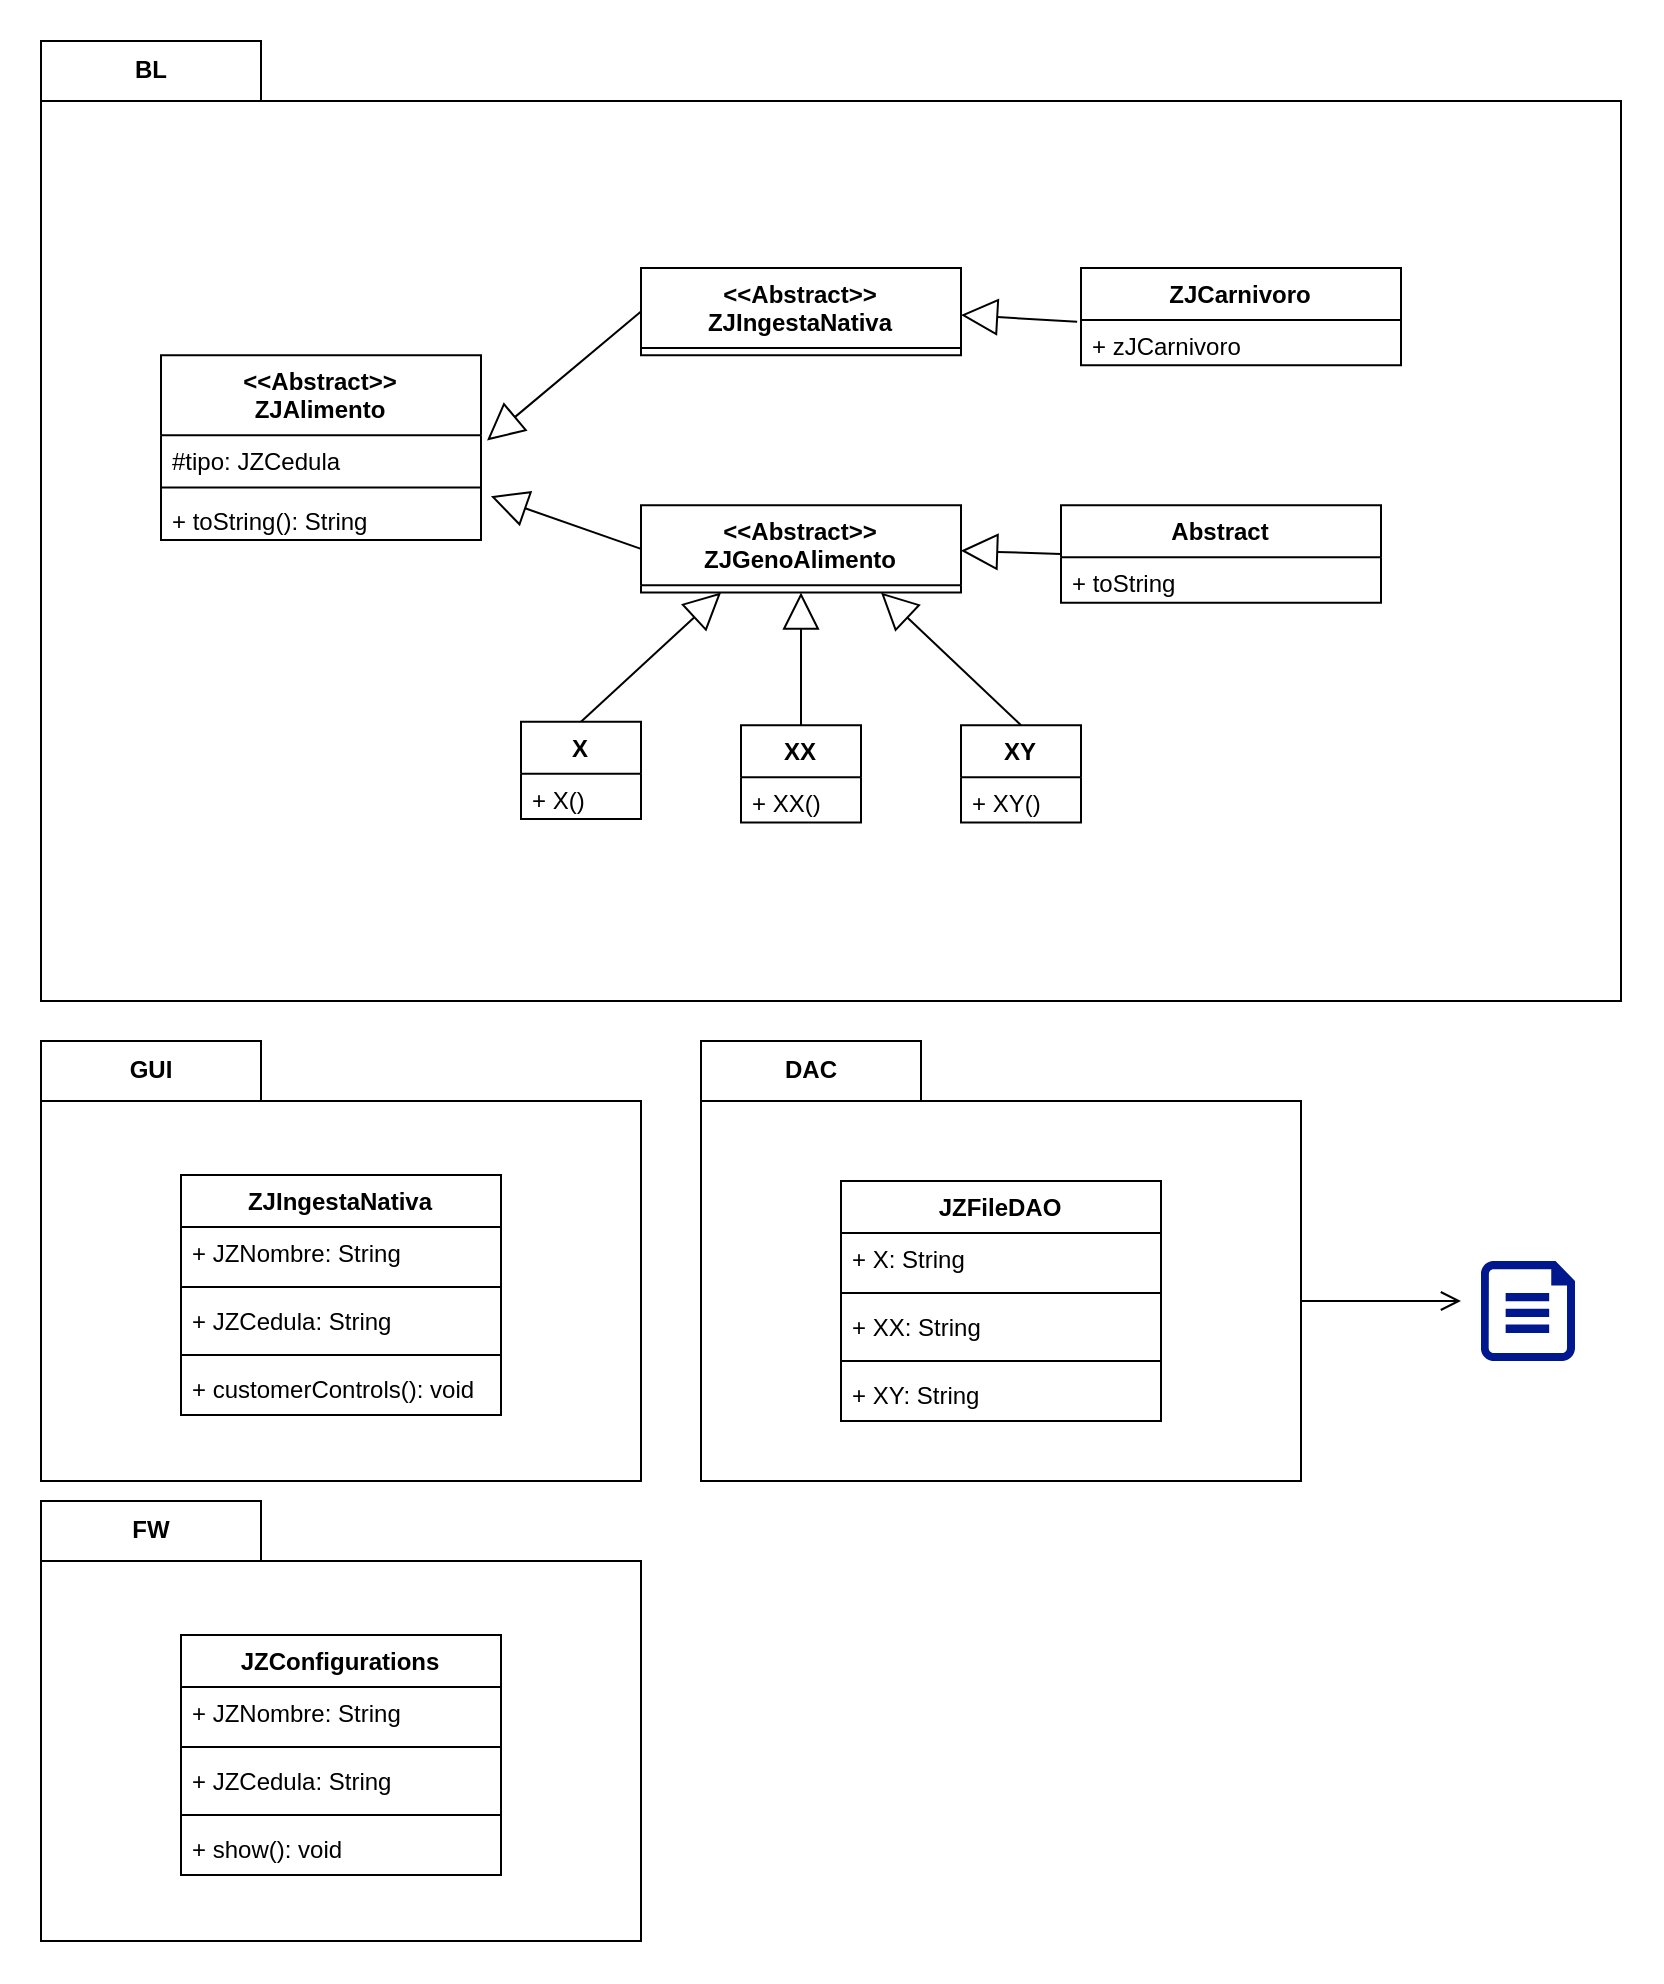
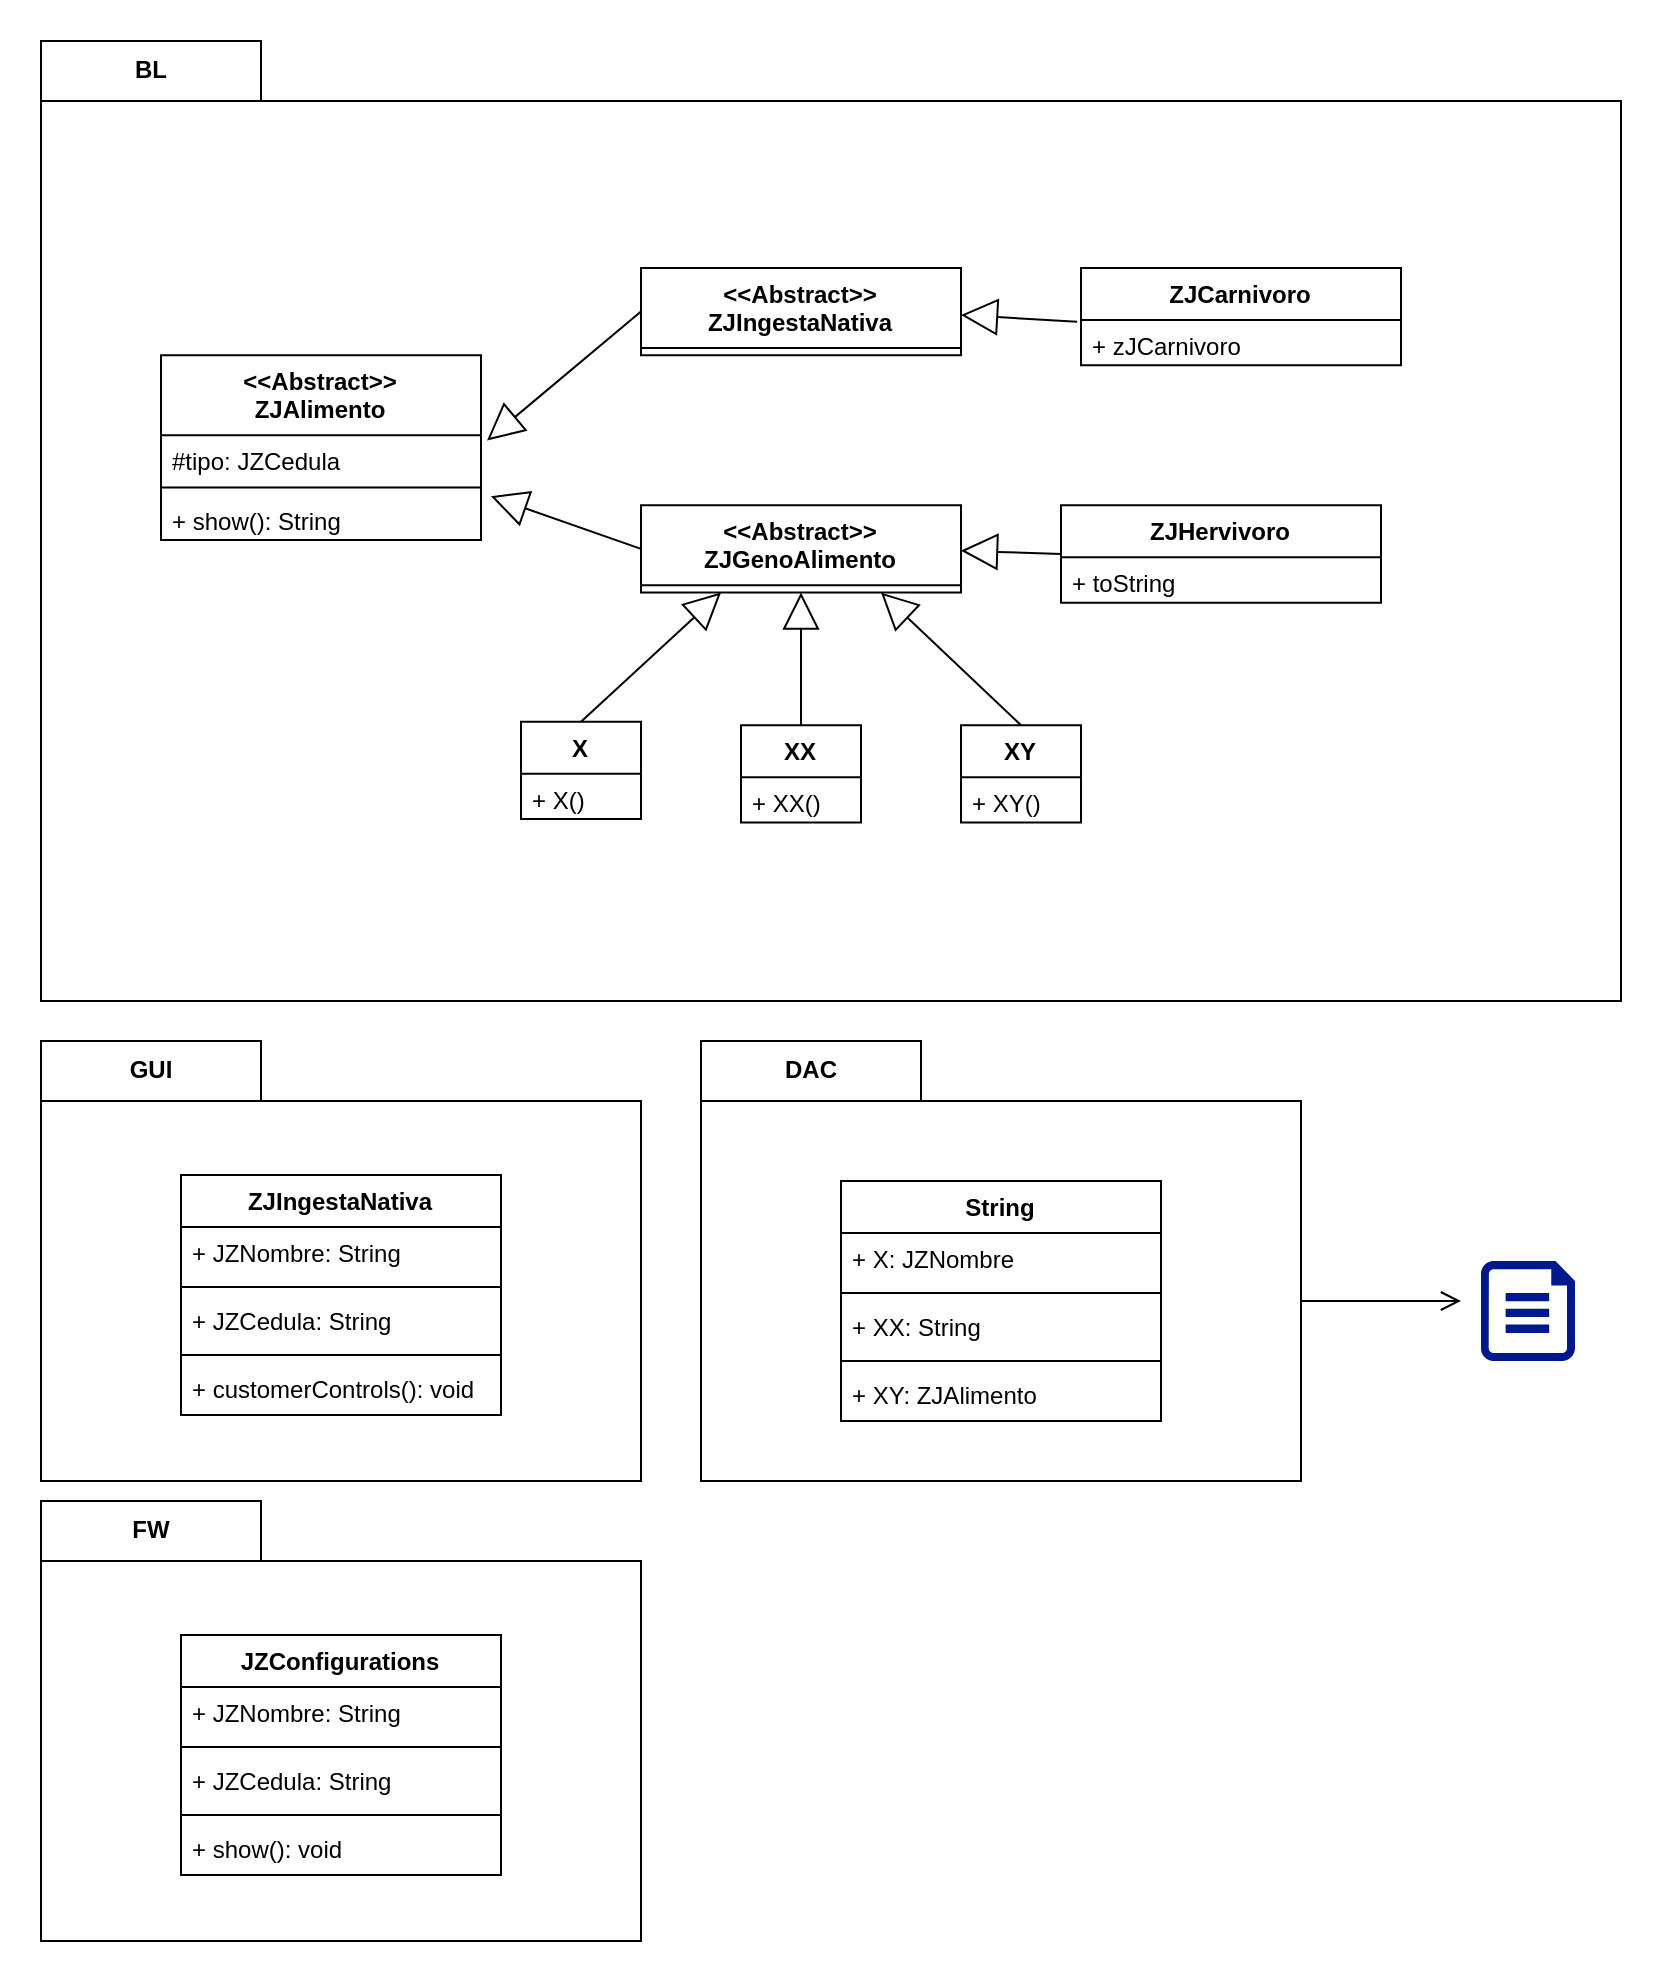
(291, 522) -> (267, 522)
(1220, 532) -> (1220, 532)
(1000, 1208) -> (1000, 1208)
(913, 1260) -> (930, 1260)
(920, 1396) -> (944, 1396)
